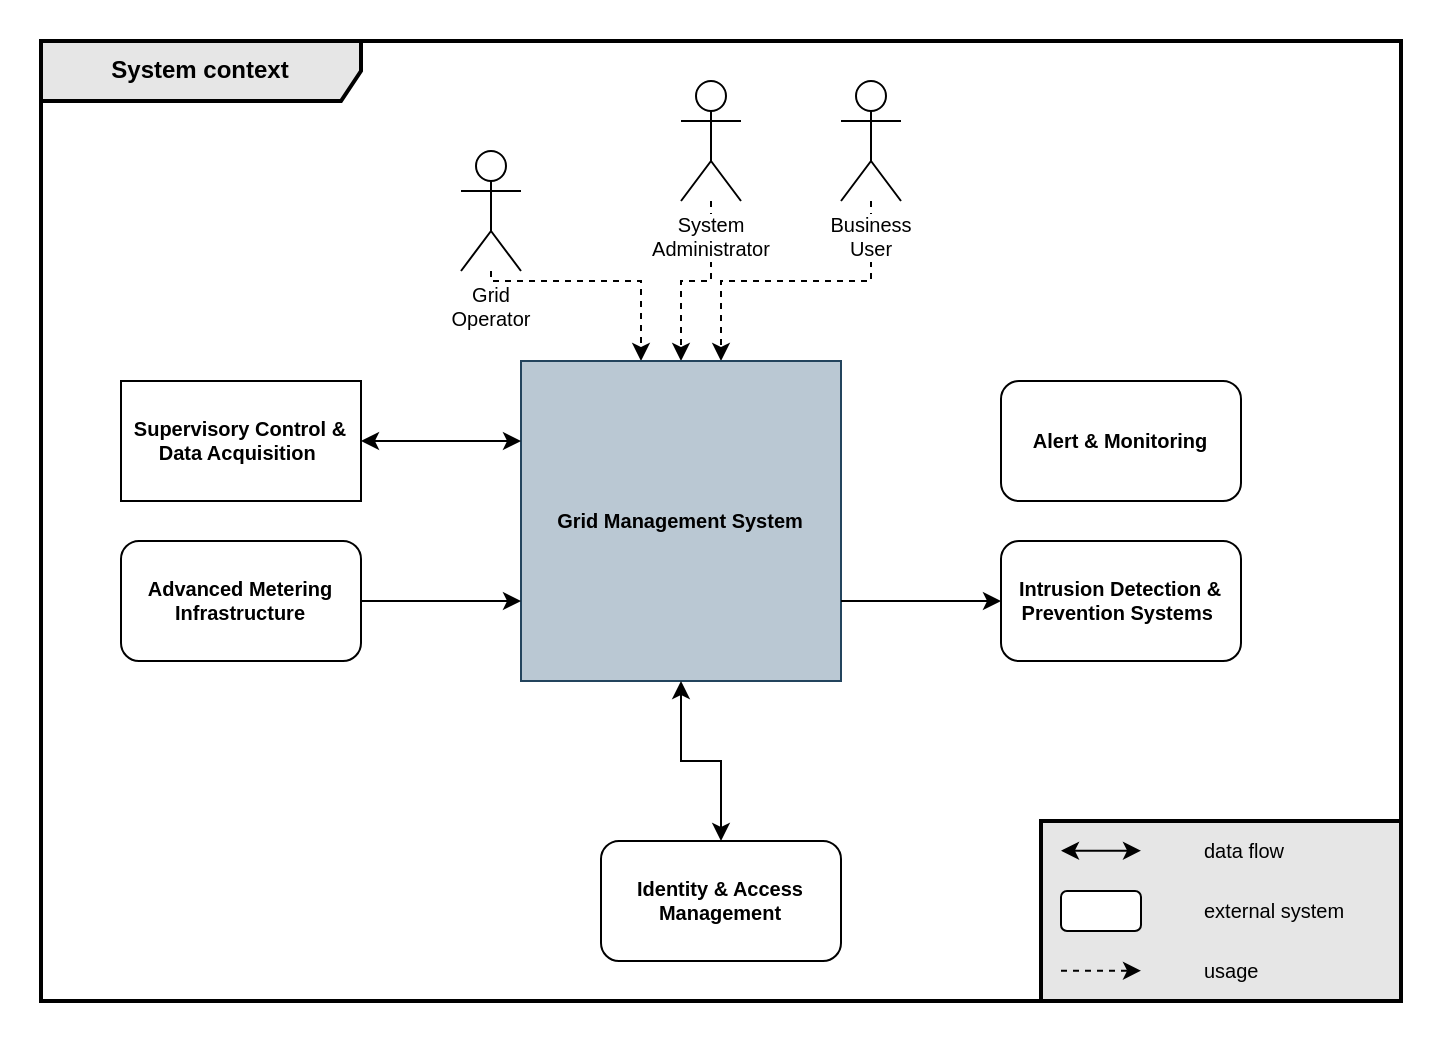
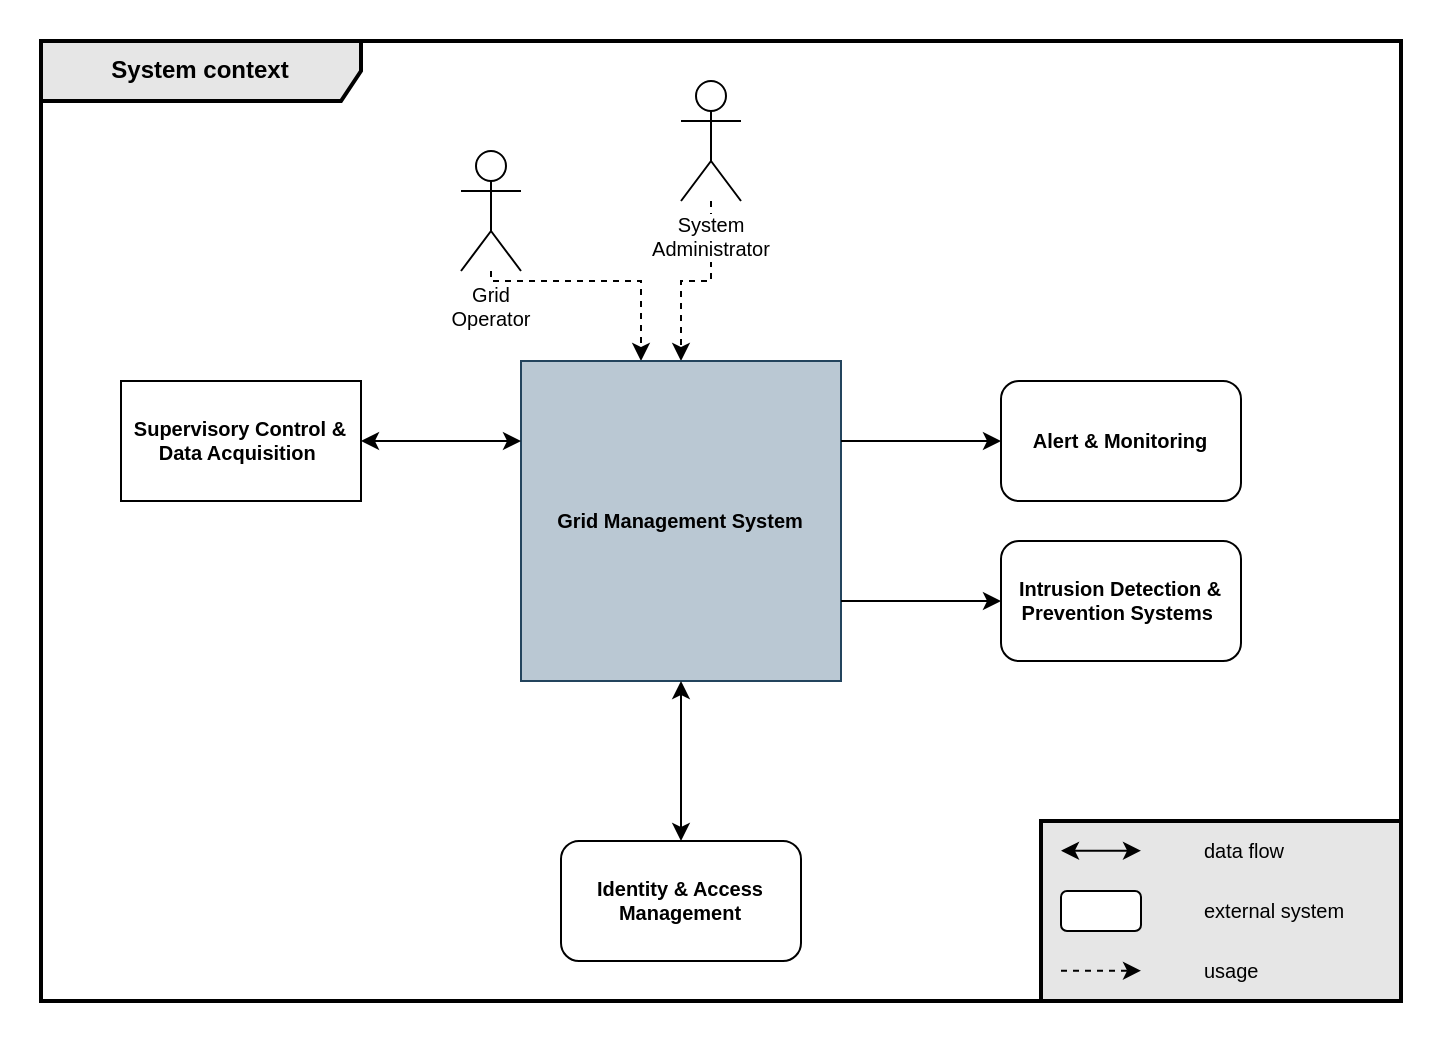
(871, 141) -> none
(782, 281) -> none
none -> (915, 441)
(241, 601) -> none
(434, 601) -> none
(721, 901) -> (681, 901)
